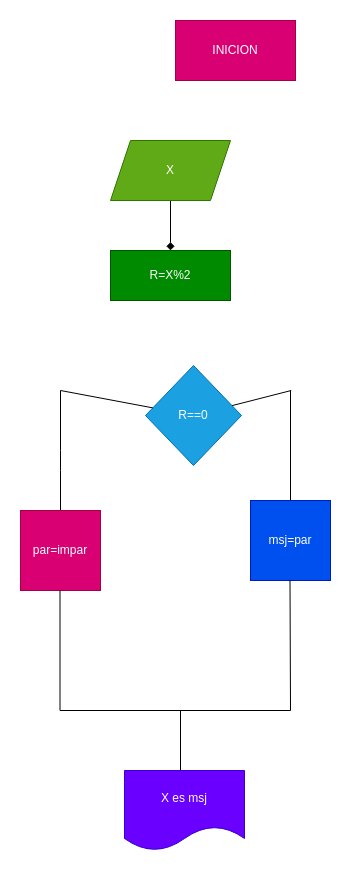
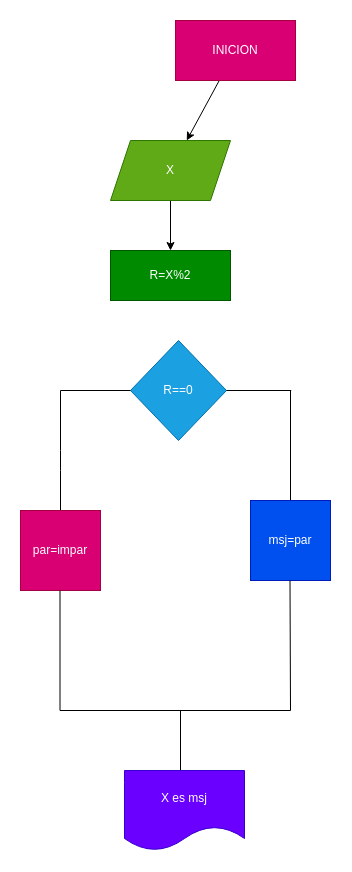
none -> (205, 107)
(171, 242) -> (171, 242)
(194, 416) -> (179, 391)
